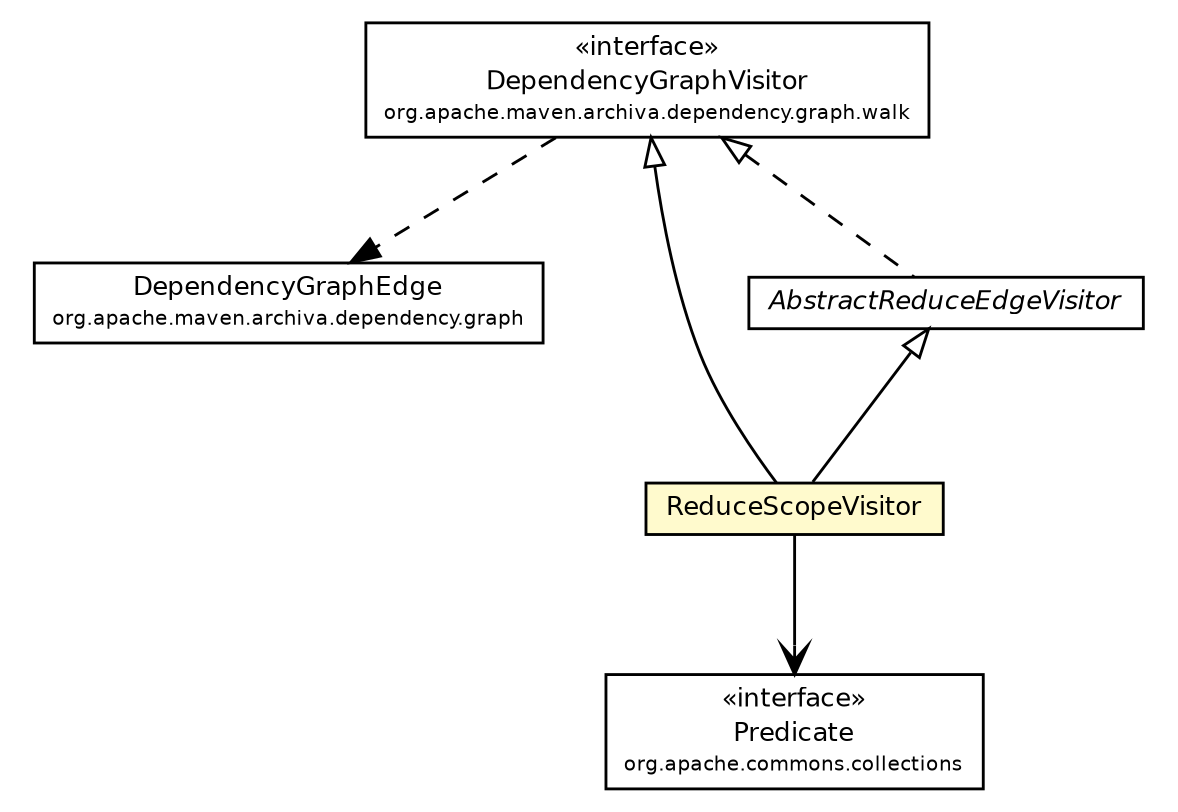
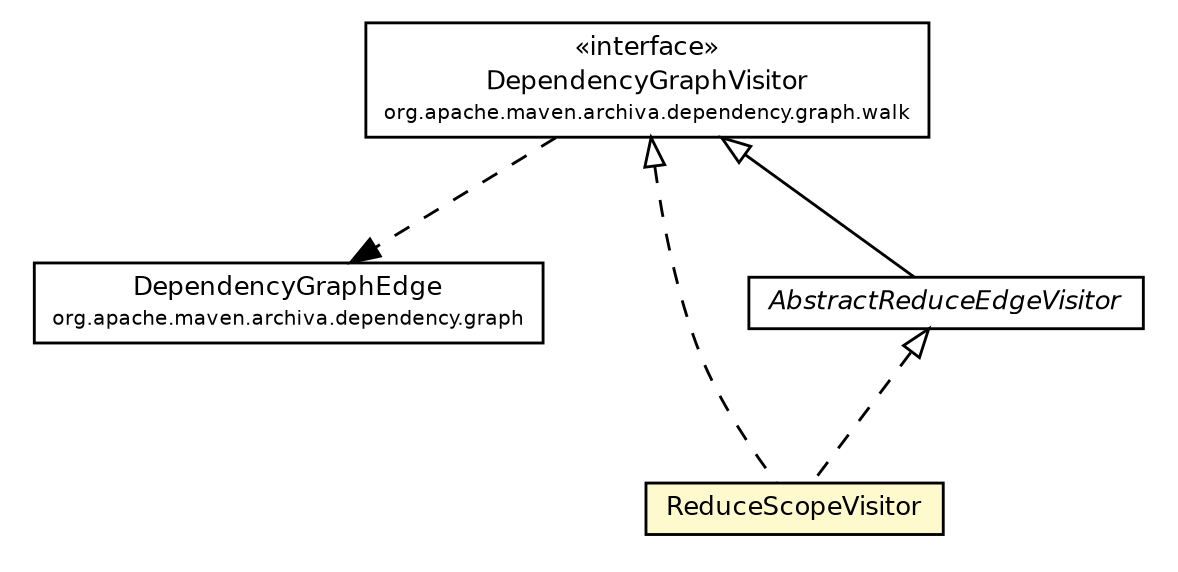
(830, 216) -> (830, 216)
(693, 333) -> (693, 333)
(862, 417) -> (862, 417)
(795, 732) -> none
